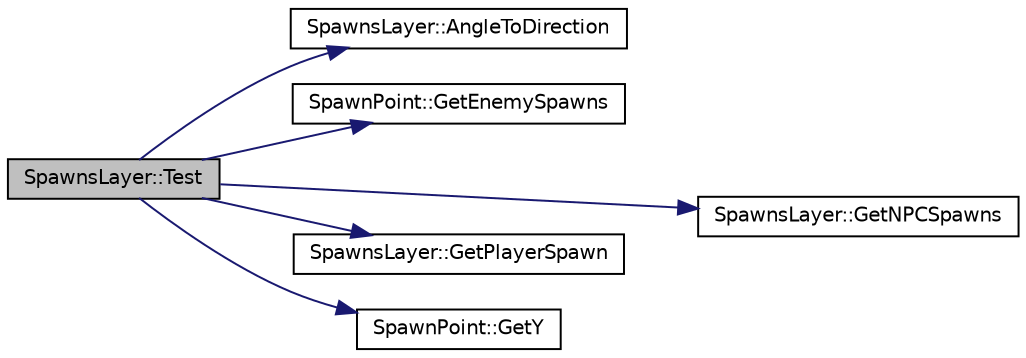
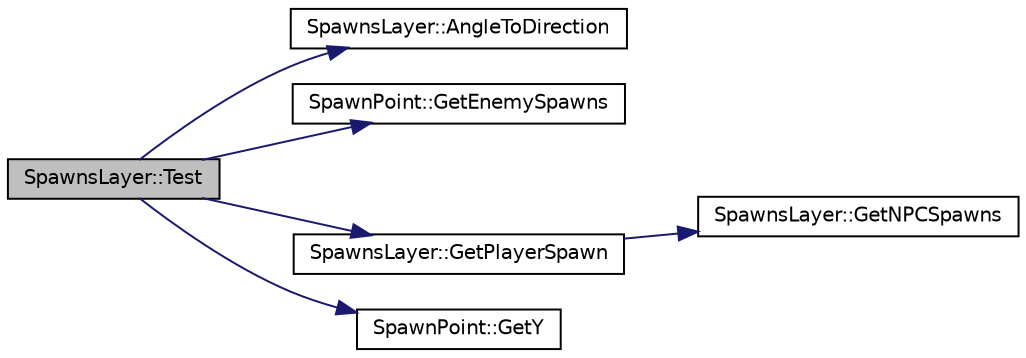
(449, 196) -> (651, 236)
